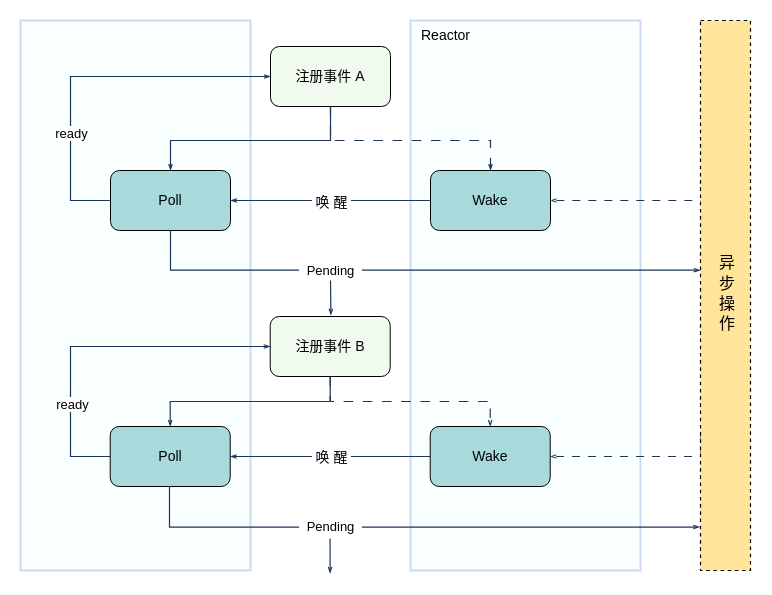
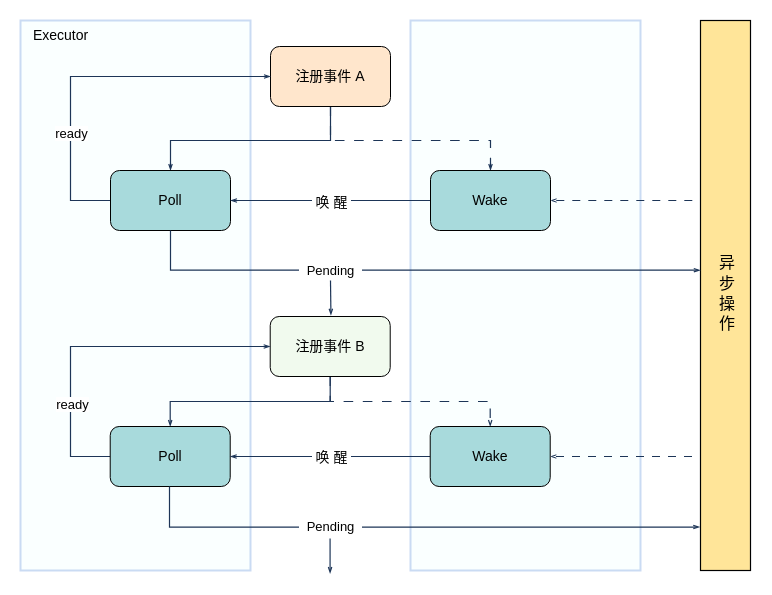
none -> (61, 36)
(446, 36) -> none
(331, 77) -> (331, 77)
(726, 296) -> (726, 296)
